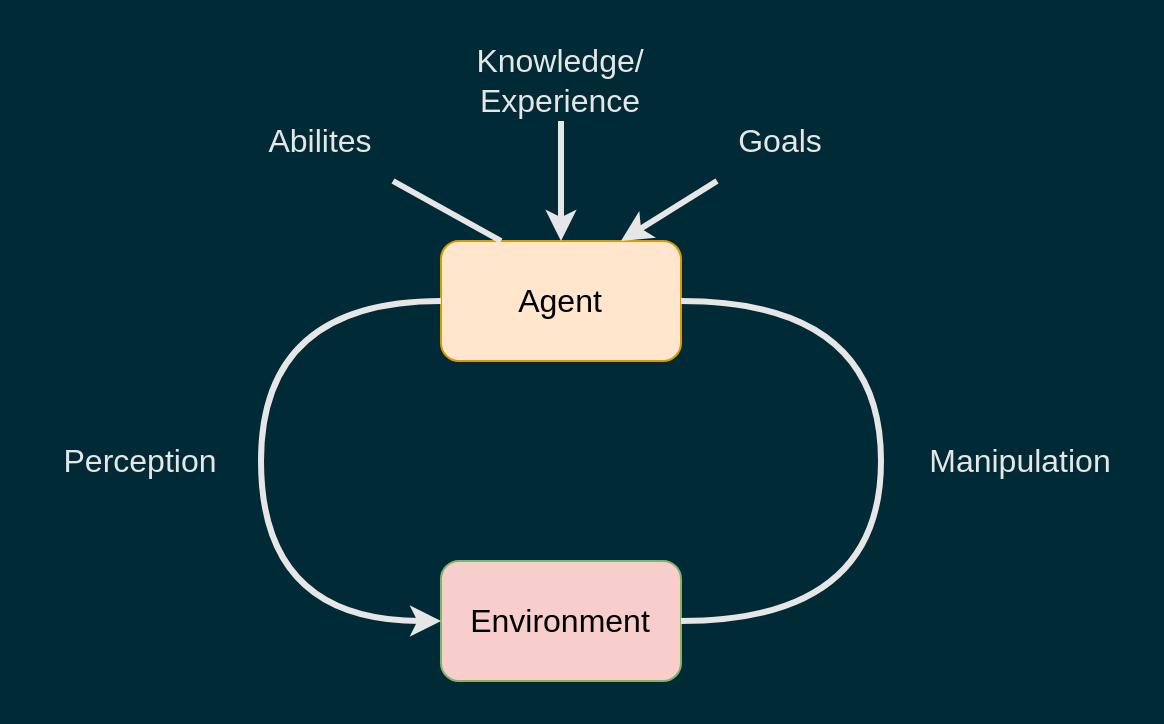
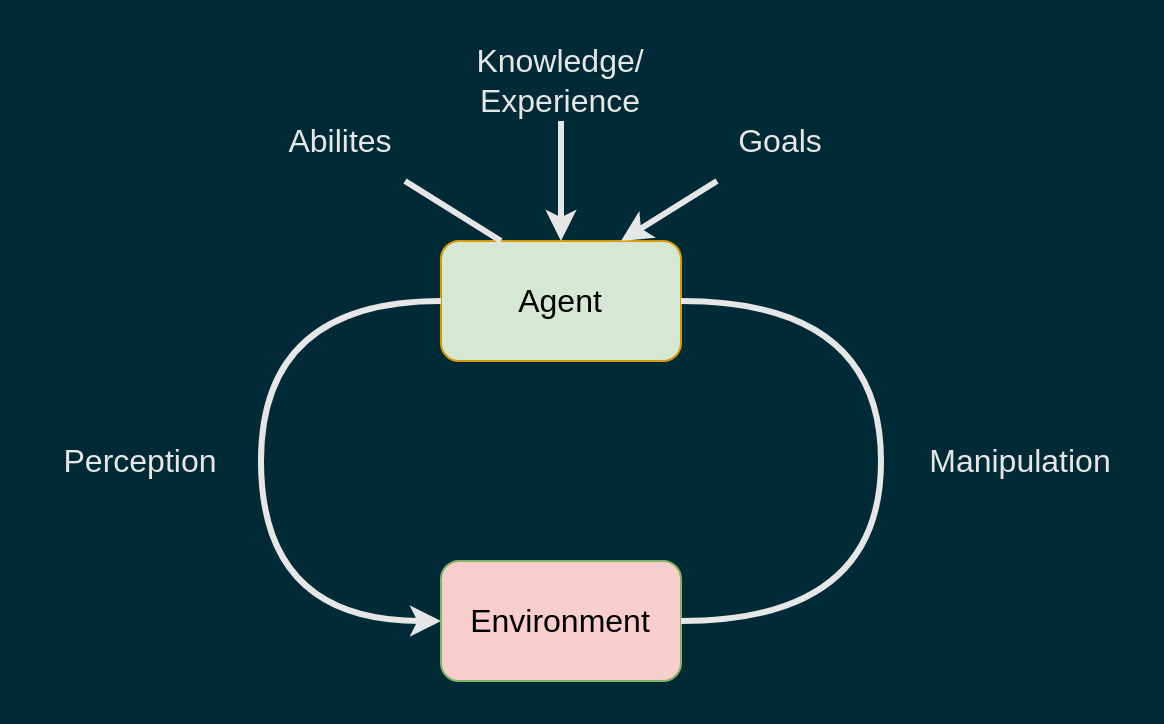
(321, 141) -> (341, 141)
(561, 301) -> (561, 301)
